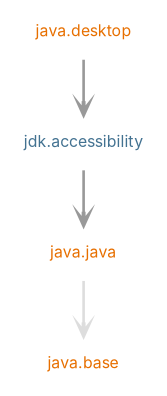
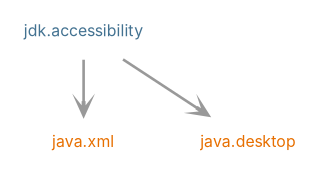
(84, 81) -> (160, 84)
(84, 253) -> (84, 143)
(84, 364) -> none
